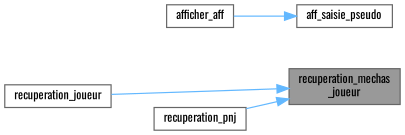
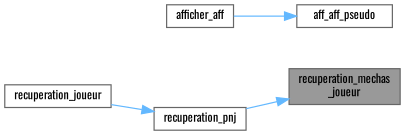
(345, 16) -> (345, 16)
(194, 92) -> (127, 107)
